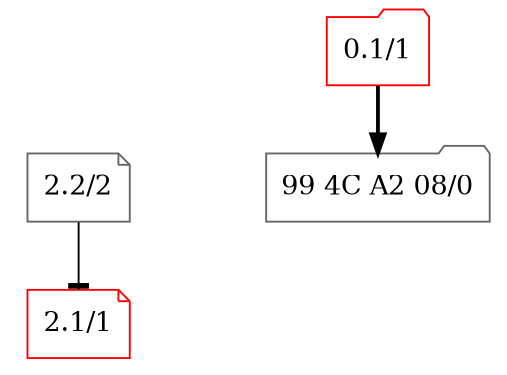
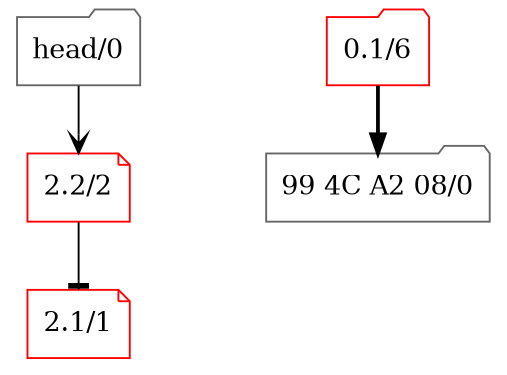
none -> (79, 51)
(378, 51) -> (378, 51)
(79, 188) -> (79, 188)
